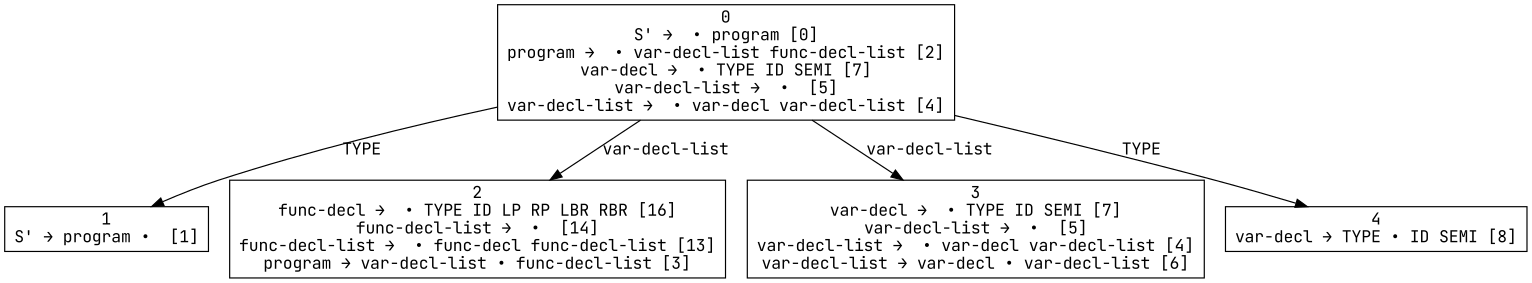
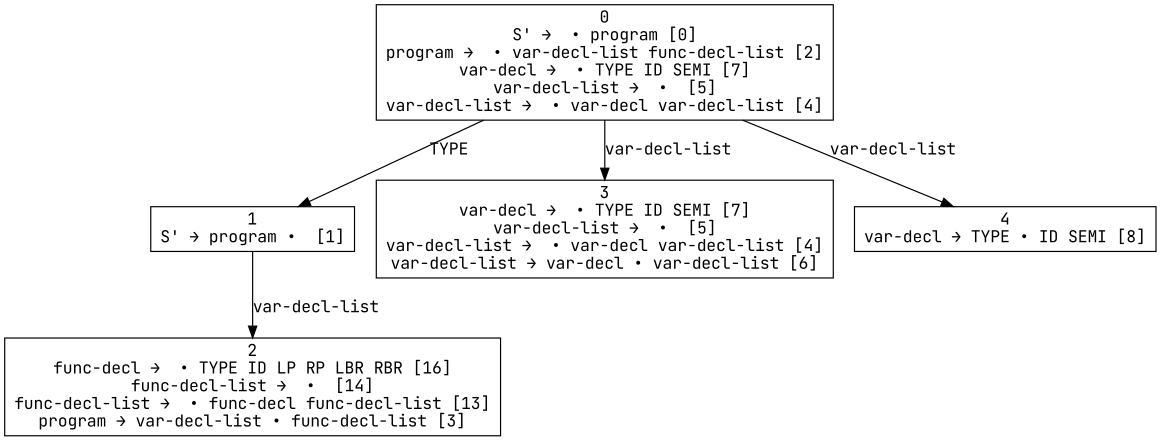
(600, 147) -> (253, 289)
(1142, 150) -> (893, 150)
